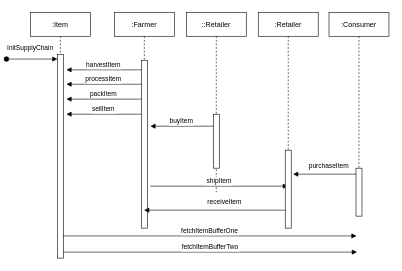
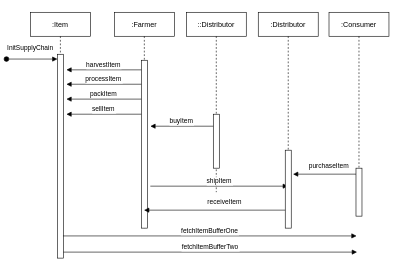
(216, 25) -> (216, 25)
(288, 25) -> (288, 25)
